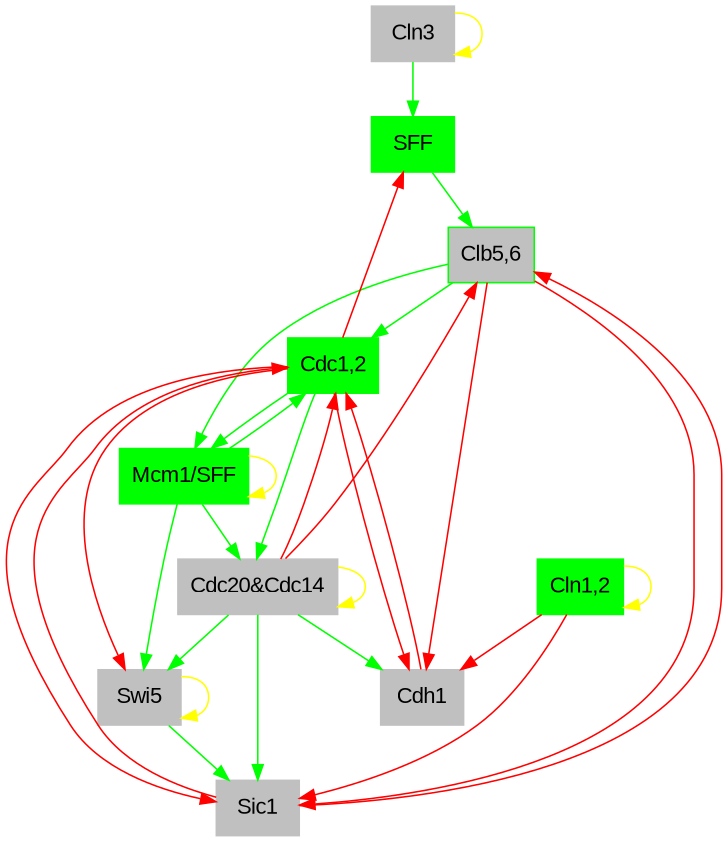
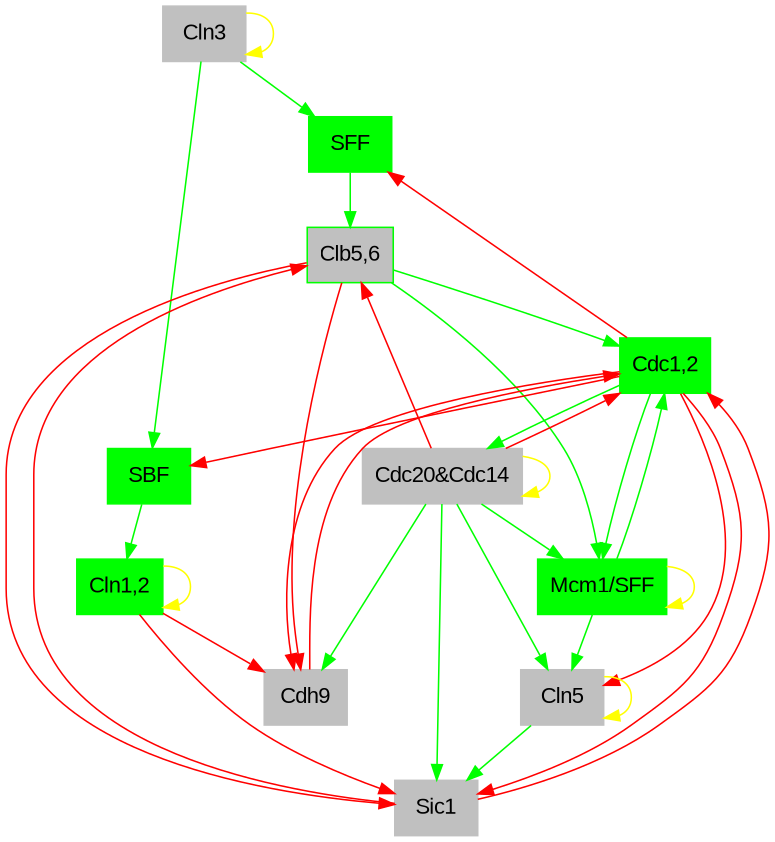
none -> (149, 476)
(217, 525) -> (516, 527)
(140, 697) -> (562, 697)
(422, 697) -> (306, 697)
